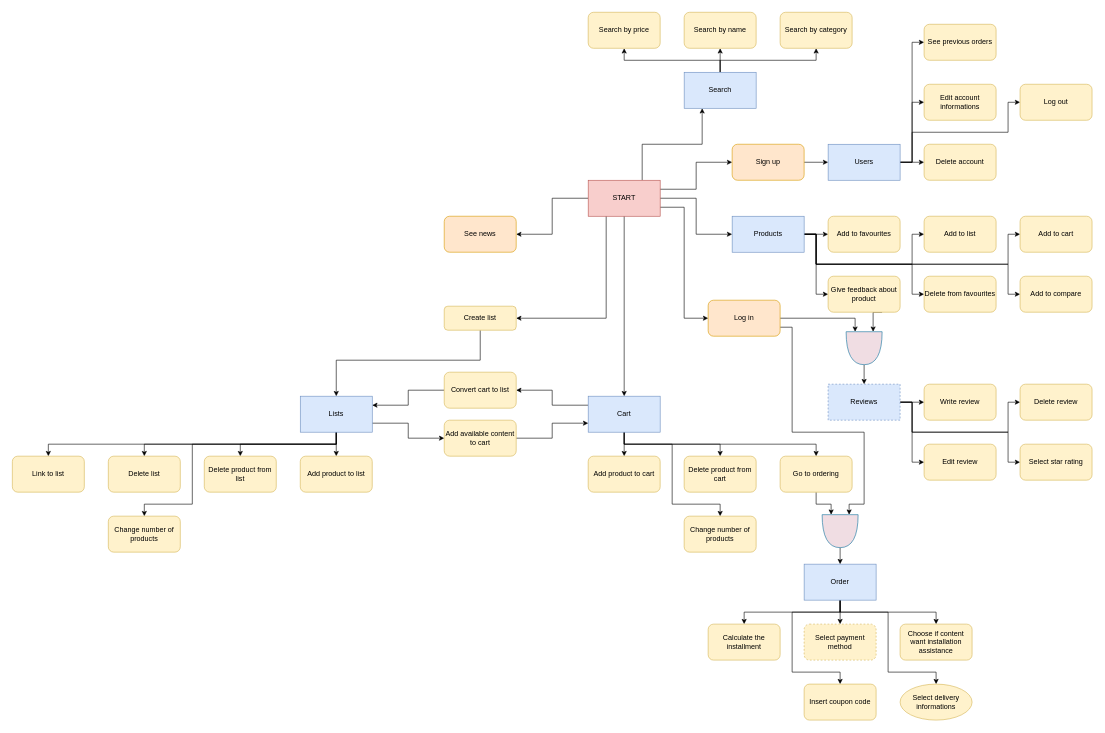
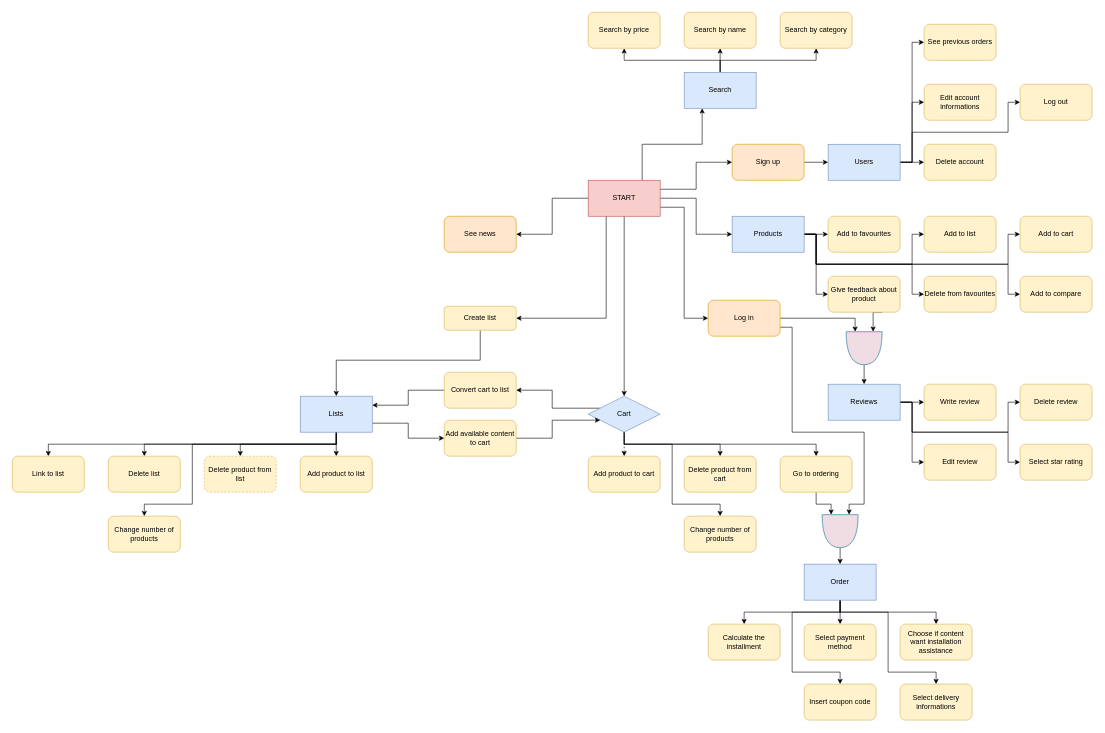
(864, 402) -> (864, 402)
(624, 414) -> (624, 414)
(624, 448) -> (624, 448)
(240, 474) -> (240, 474)
(840, 642) -> (840, 642)
(936, 702) -> (936, 702)
